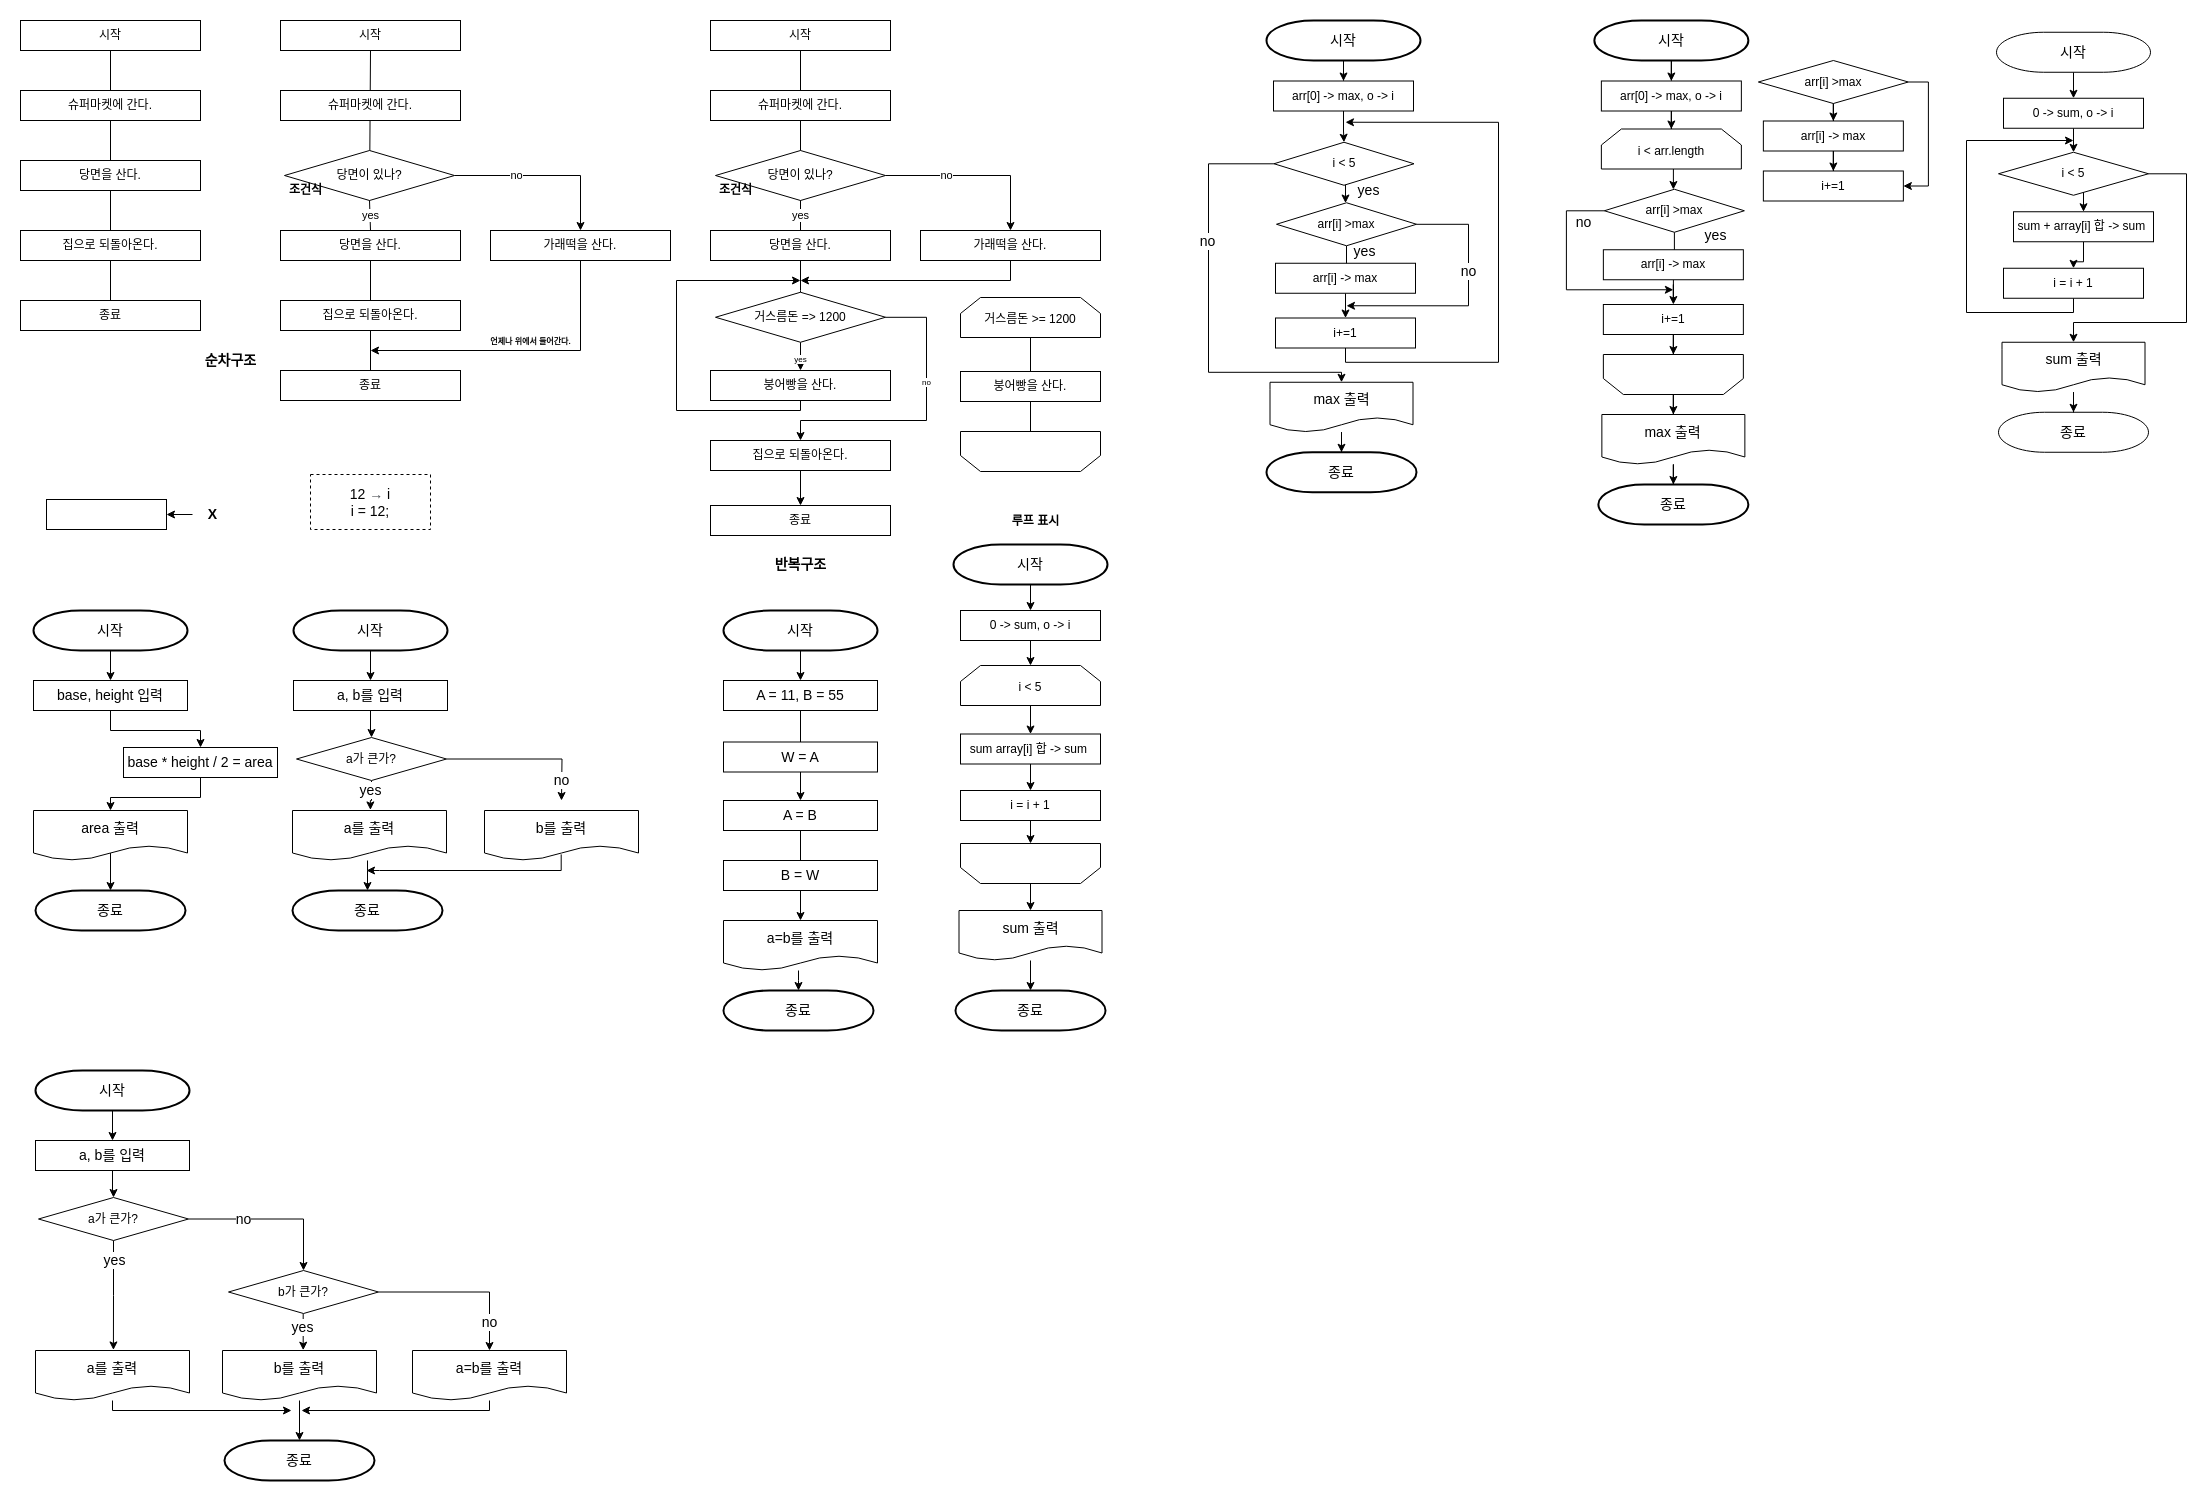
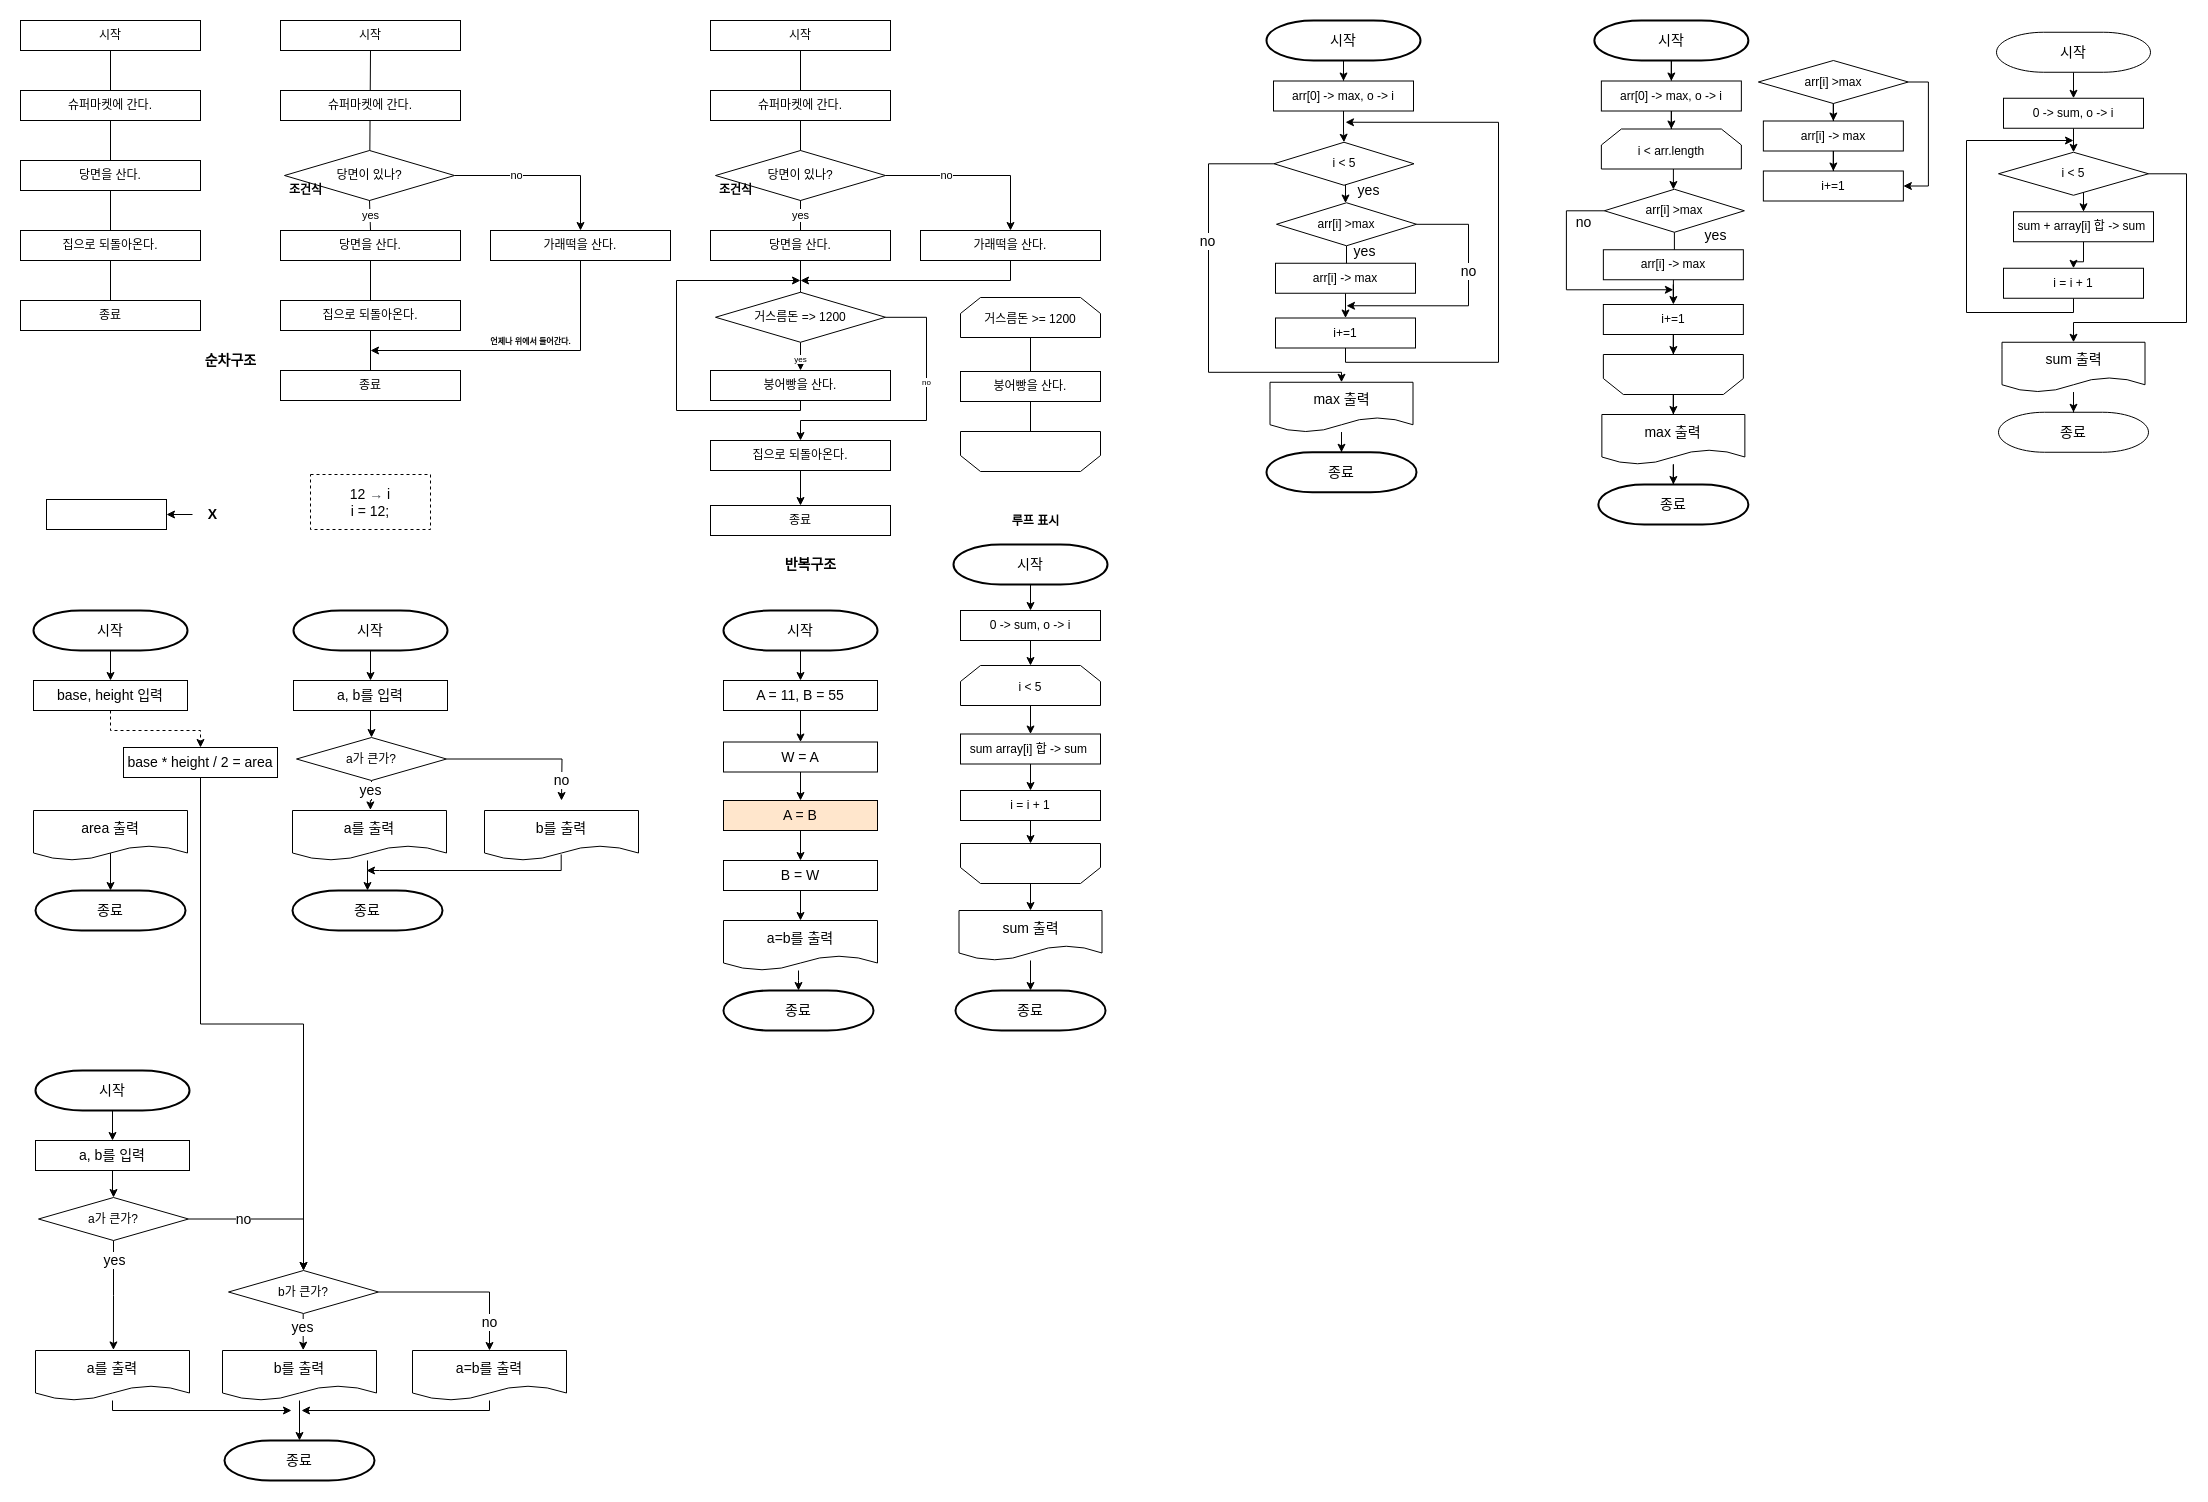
(801, 565) -> (811, 565)
(151, 731) -> (151, 731)
(801, 736) -> (801, 734)
(154, 798) -> (235, 1024)
(801, 816) -> (801, 816)
(801, 855) -> (801, 852)
